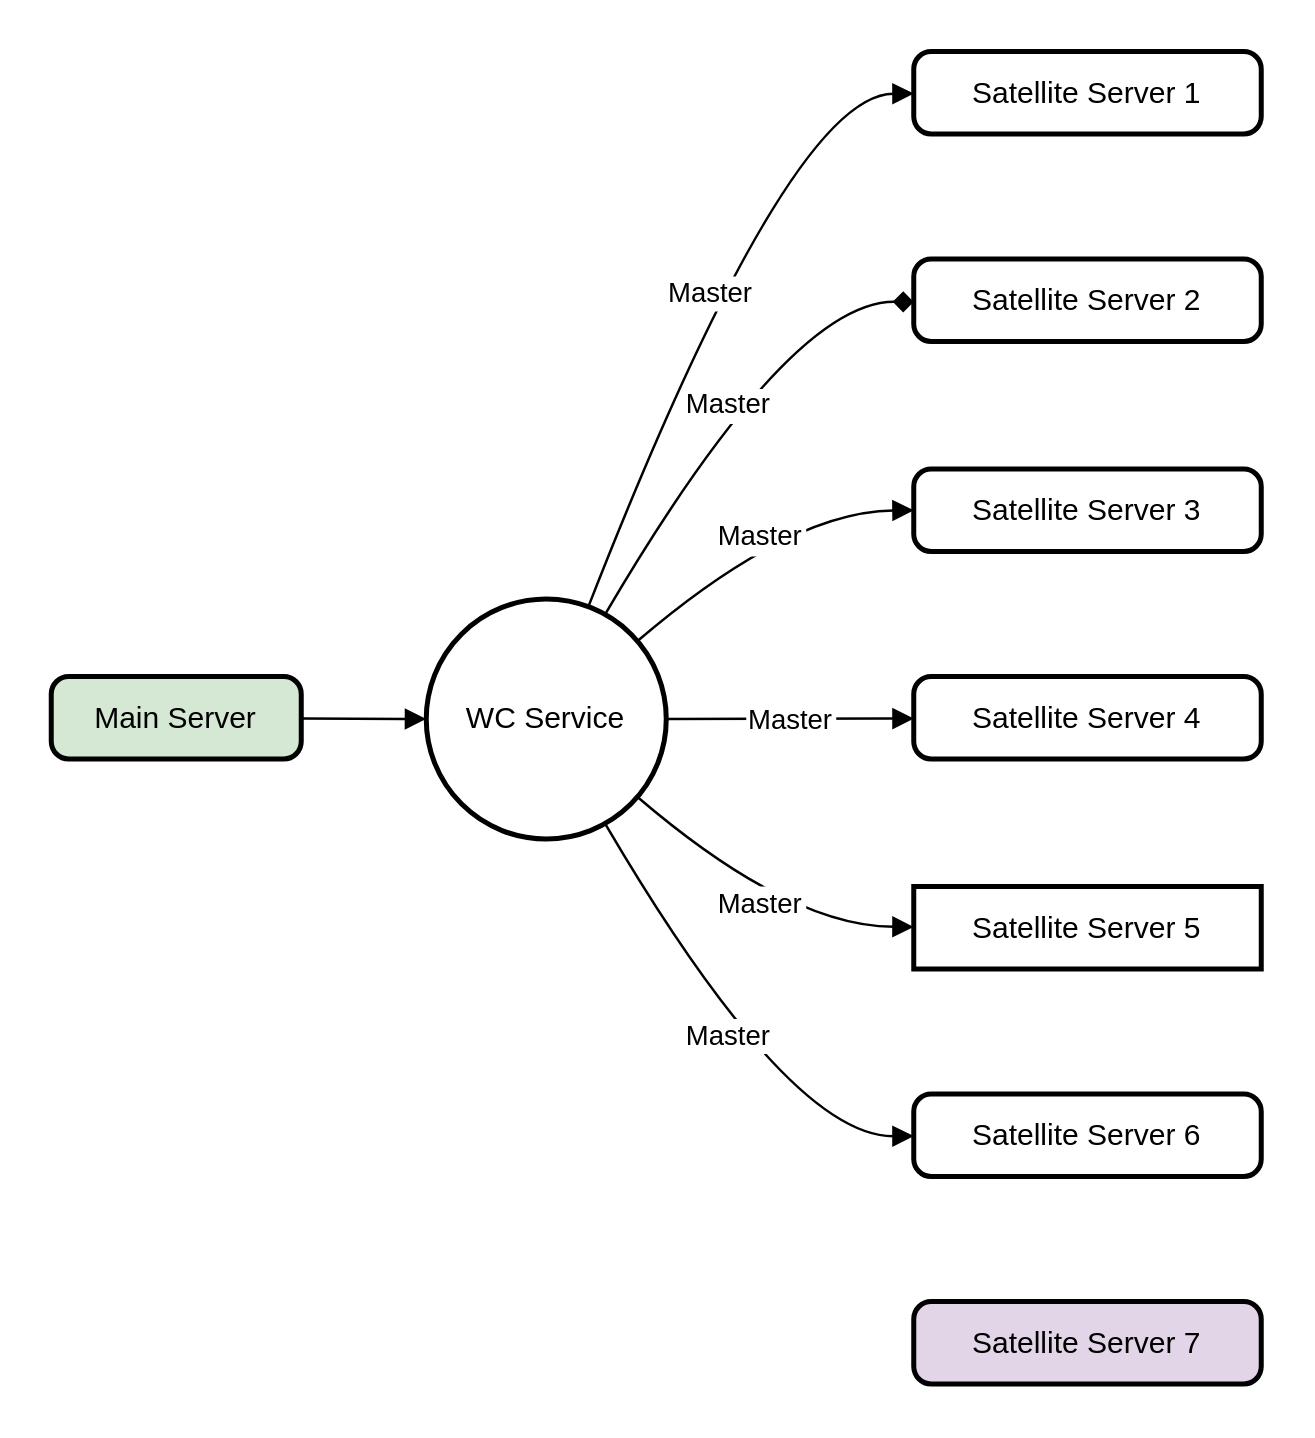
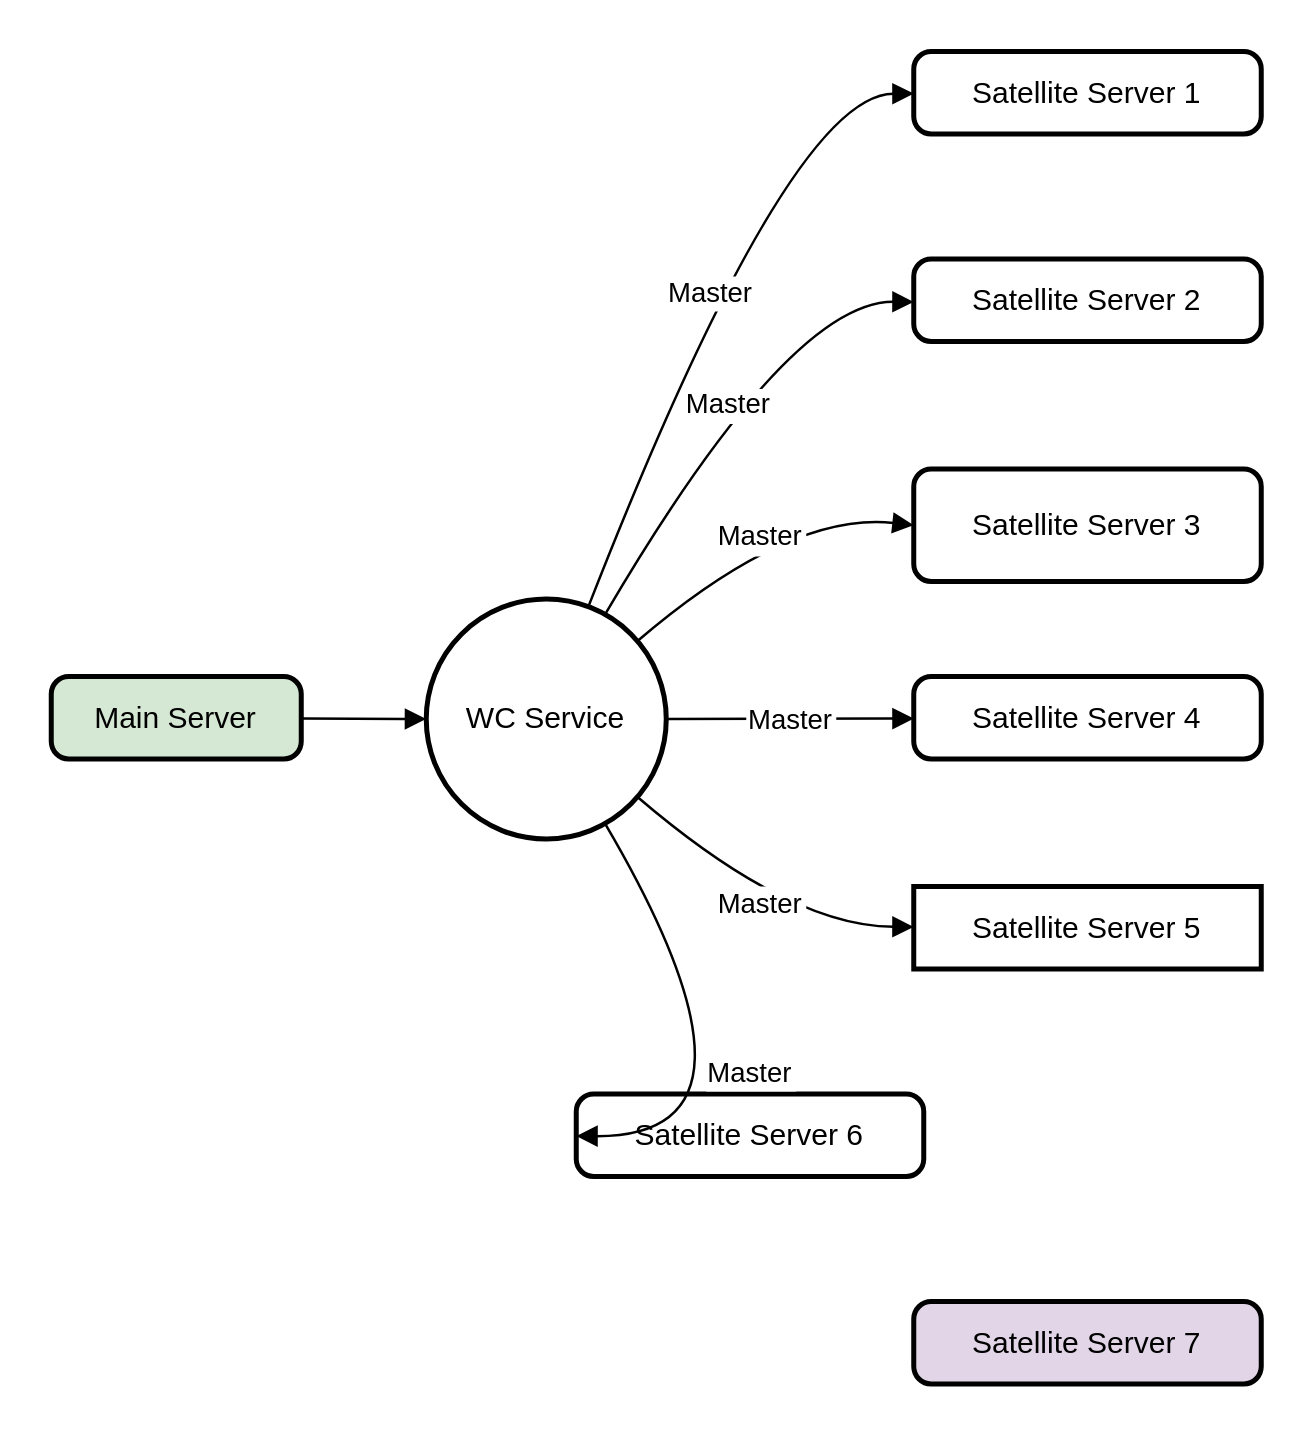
(892, 302) -> (891, 302)
(1088, 510) -> (1088, 525)
(1088, 1135) -> (750, 1135)
